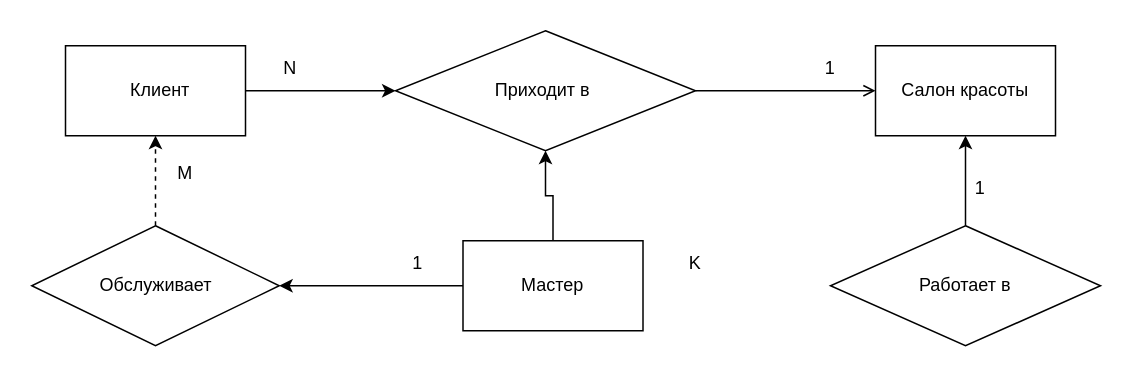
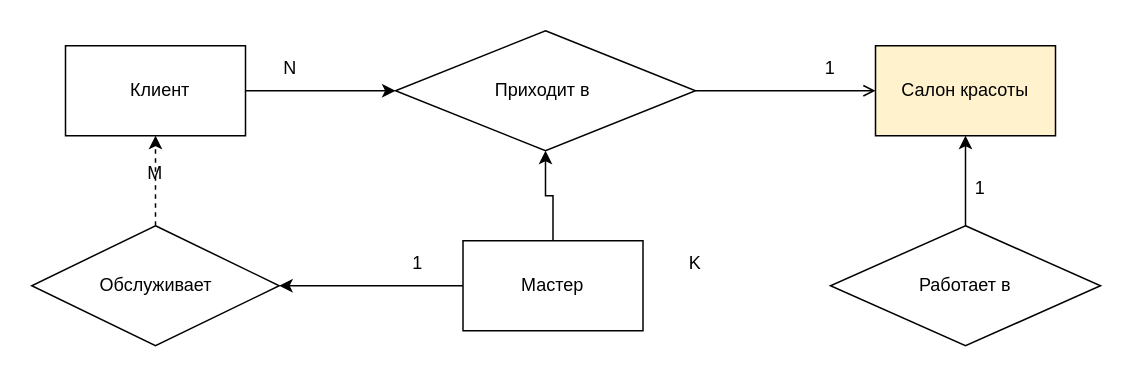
(965, 91) -> (965, 91)
(185, 173) -> (155, 173)
